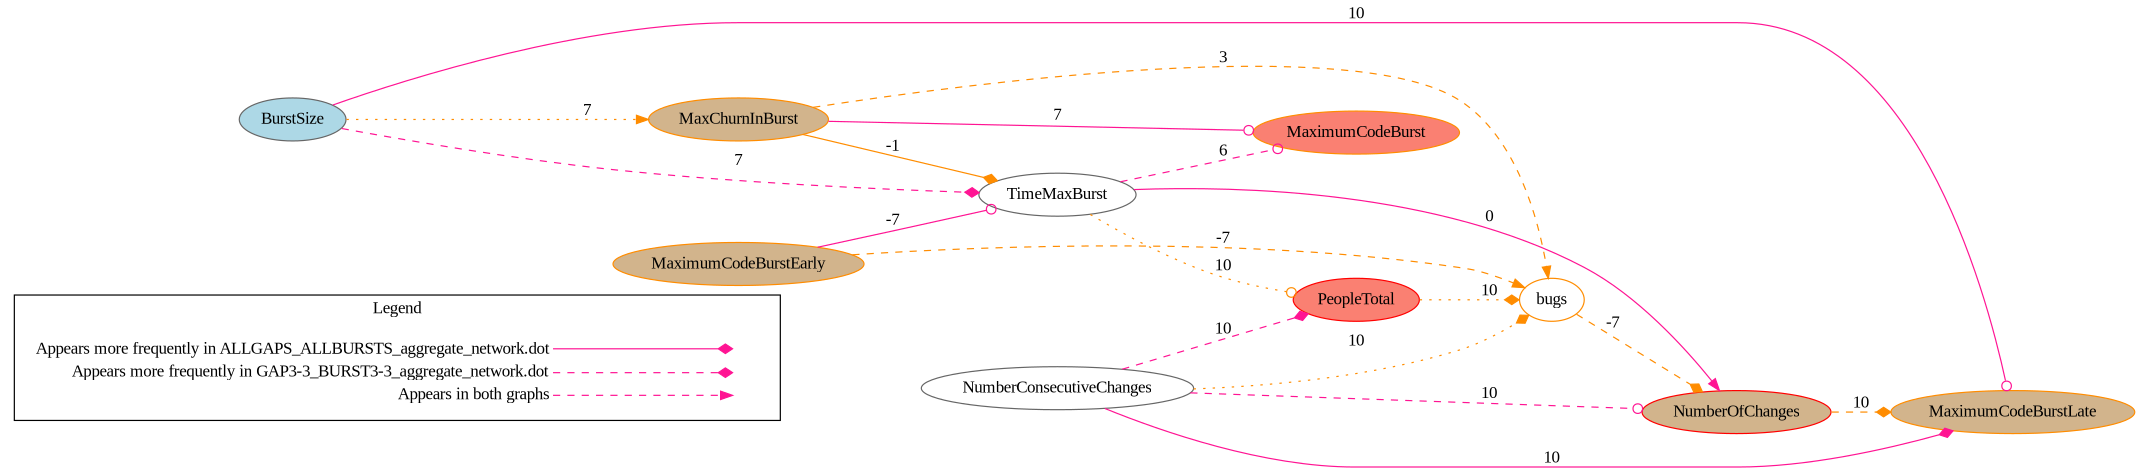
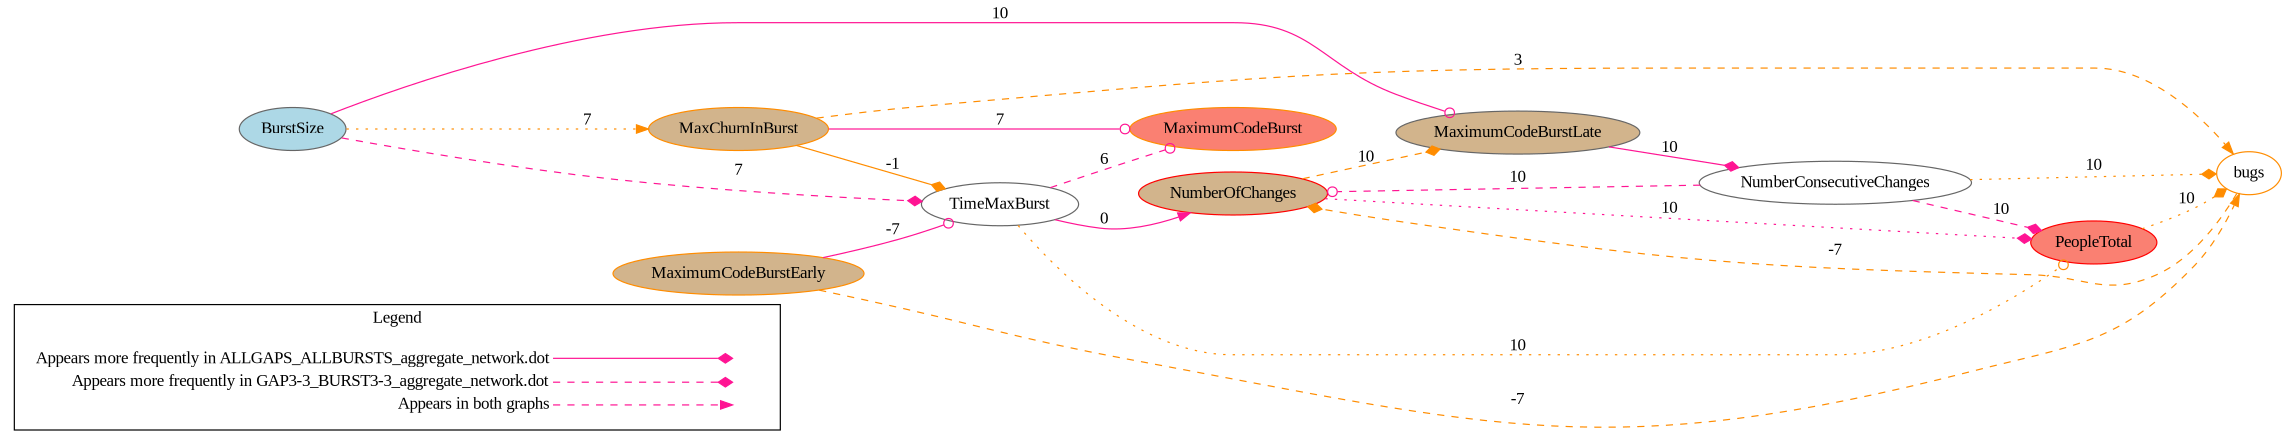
none -> (1671, 218)
(2013, 412) -> (1518, 133)
(1519, 467) -> (1667, 156)
